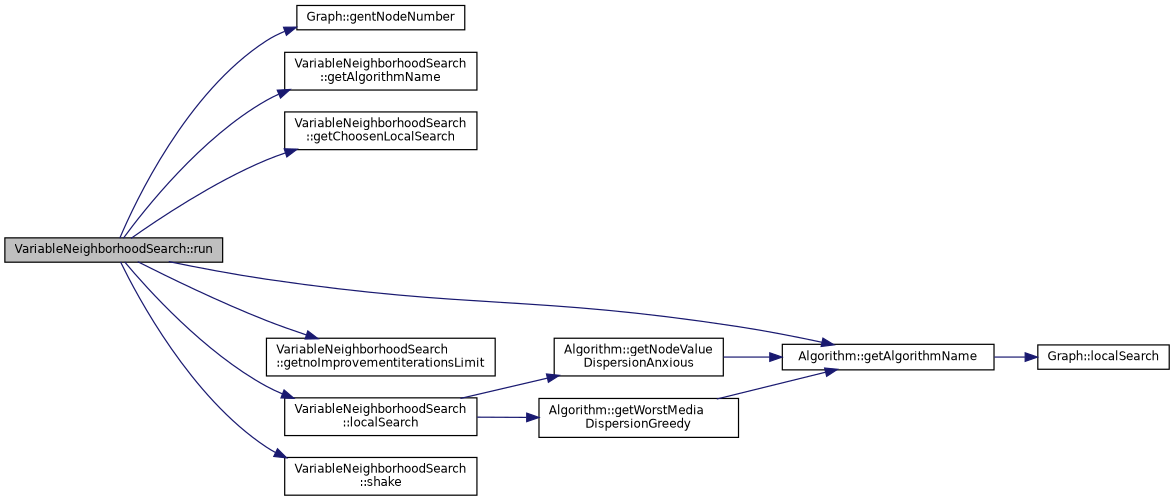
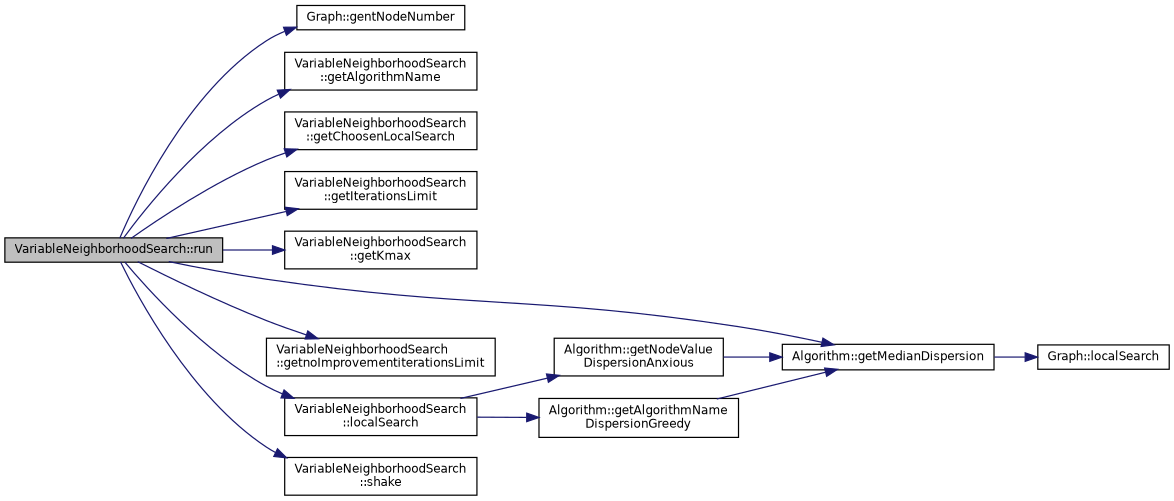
none -> (381, 190)
none -> (381, 250)
(888, 357) -> (888, 357)
(639, 418) -> (639, 418)
